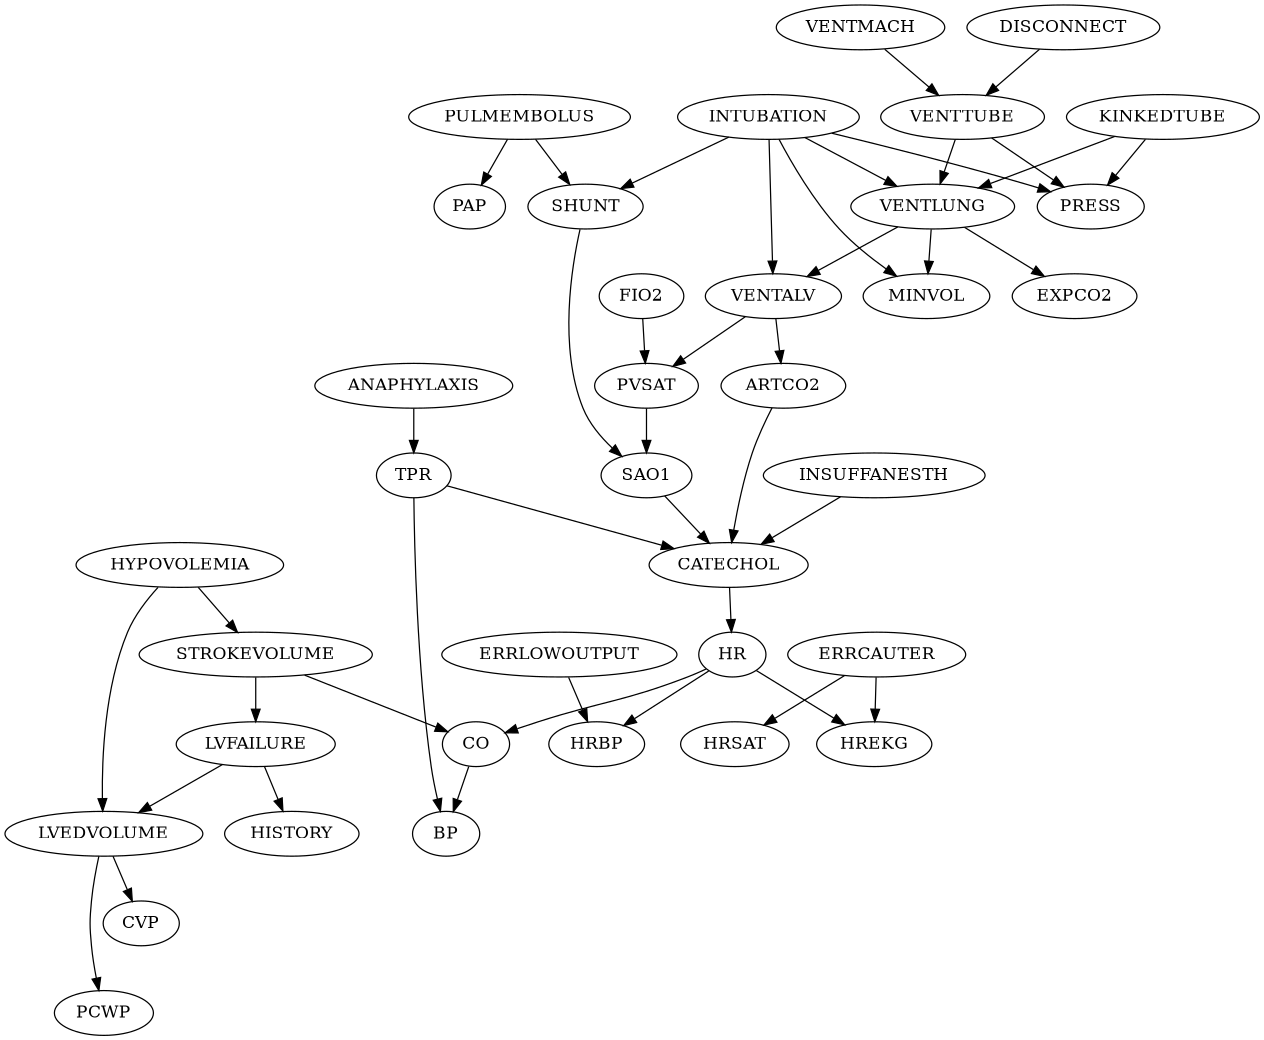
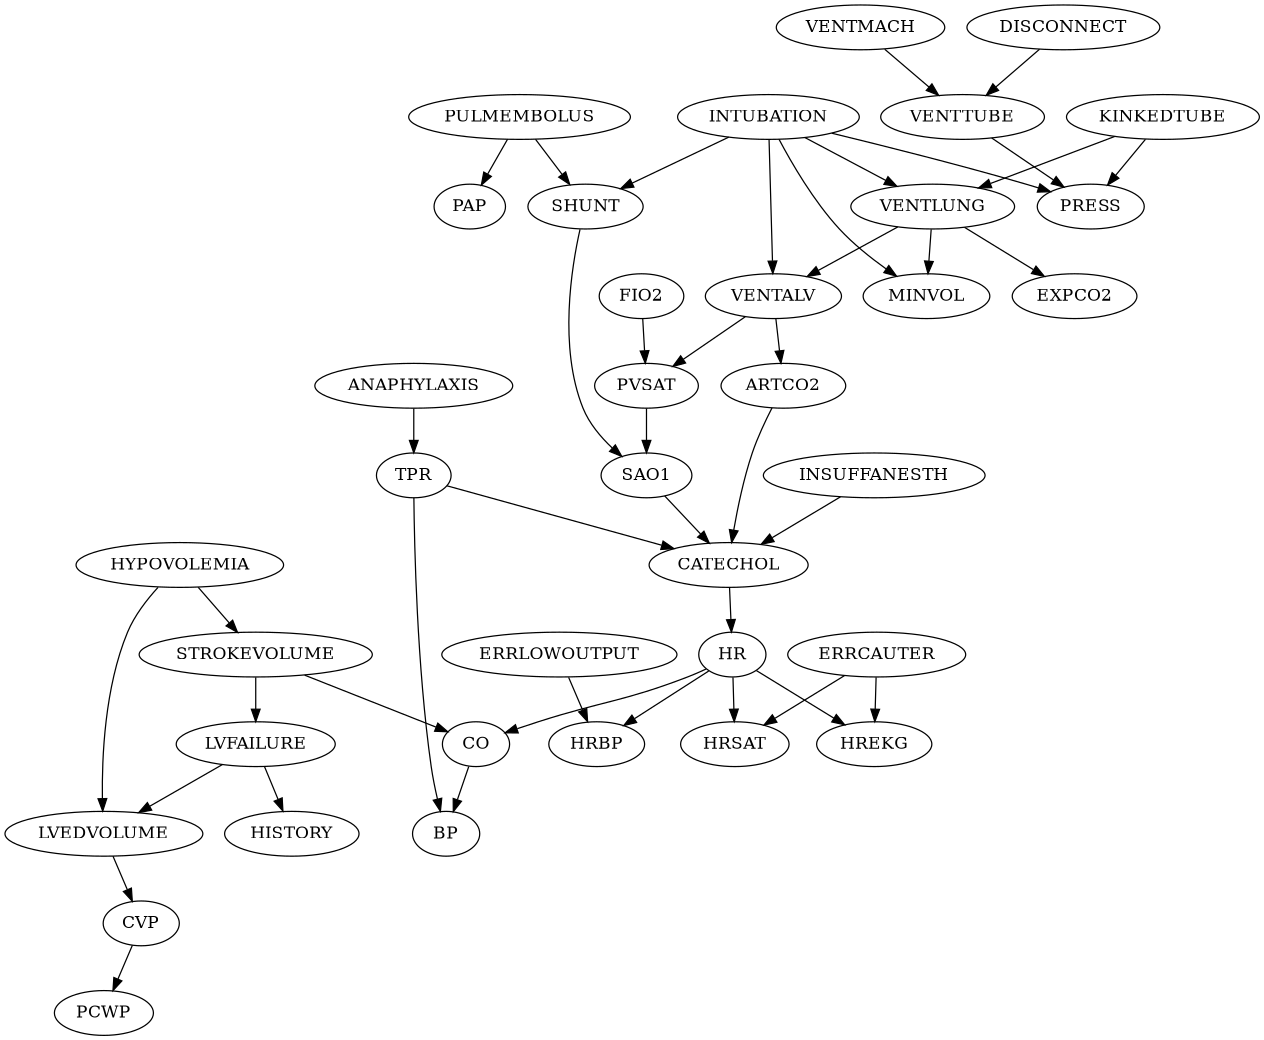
(950, 155) -> none
none -> (733, 693)
(90, 917) -> (125, 962)
